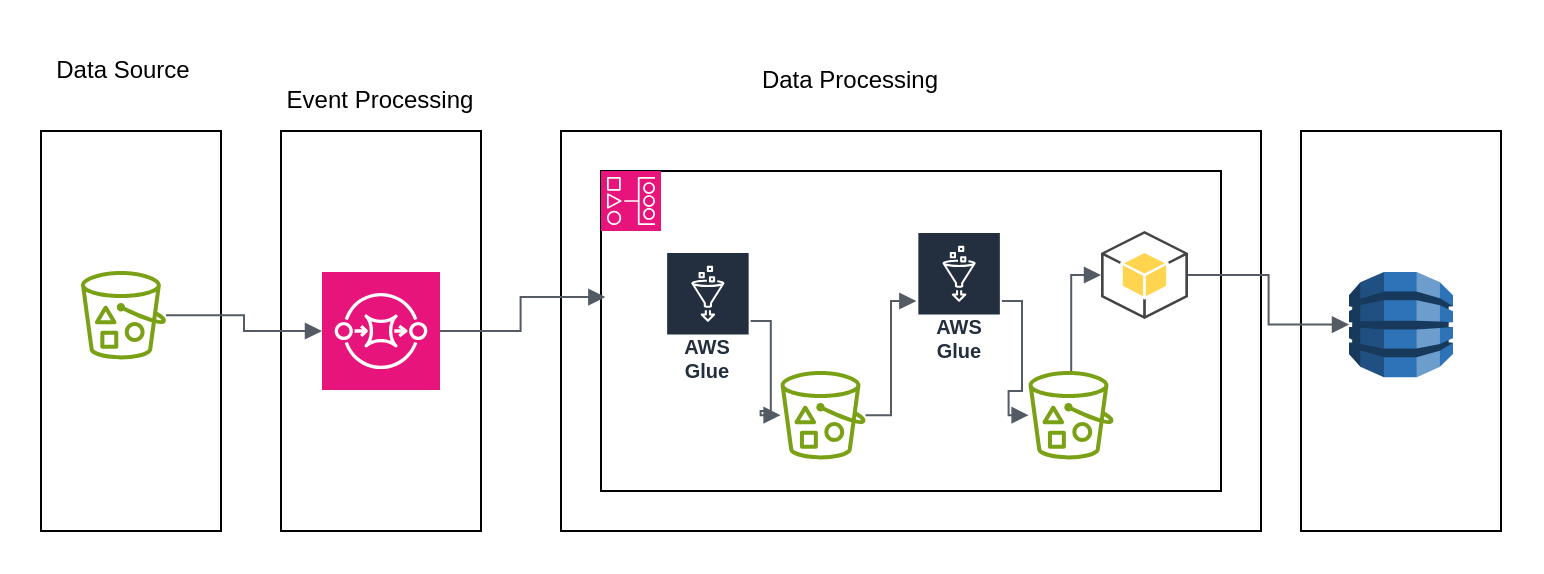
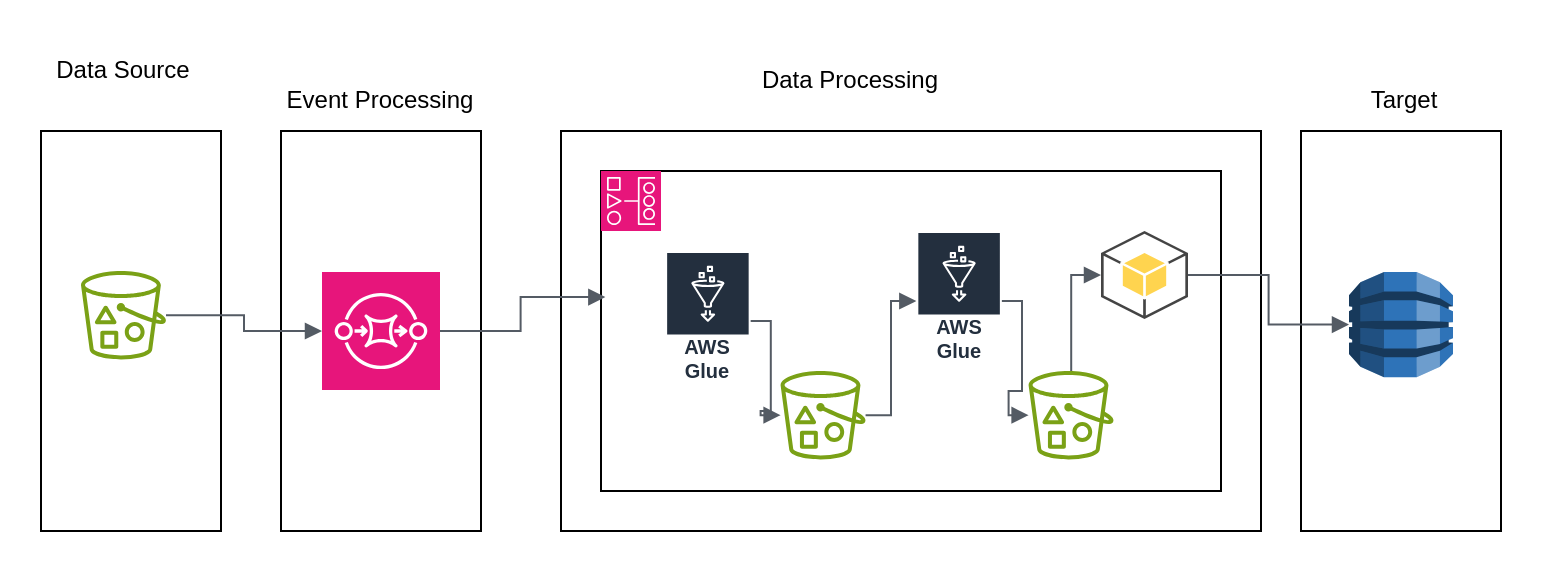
none -> (1404, 101)
